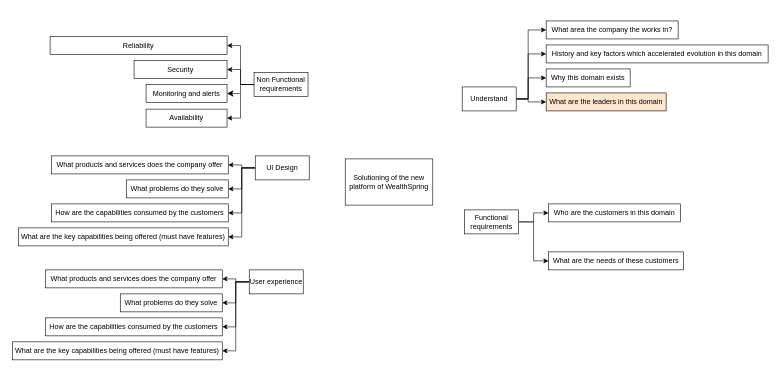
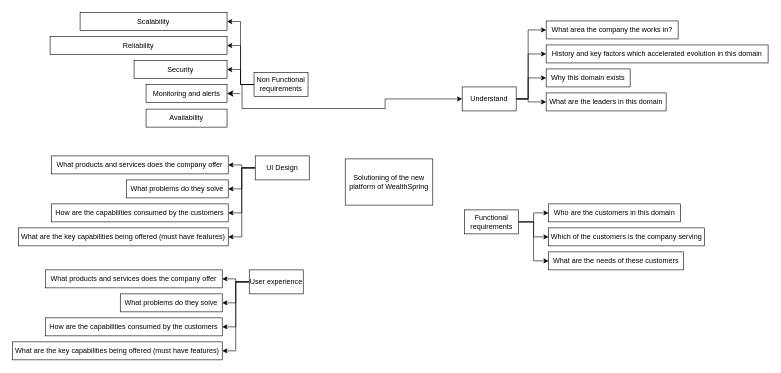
none -> (154, 21)
none -> (241, 28)
(606, 102) -> (606, 102)
(241, 107) -> (308, 108)
none -> (543, 237)
none -> (627, 237)
